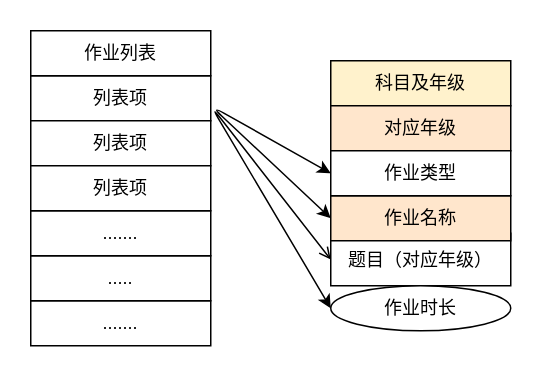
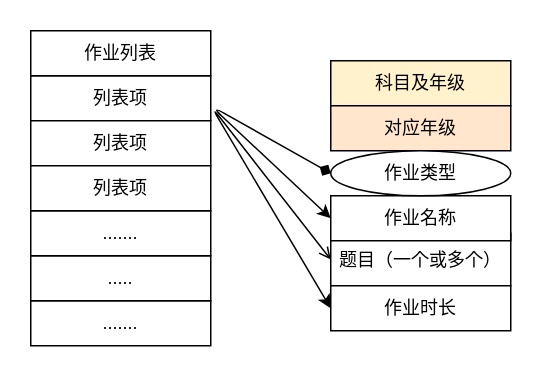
(321, 168) -> (320, 167)
(421, 173) -> (421, 173)
(421, 218) -> (421, 218)
(421, 260) -> (421, 260)
(421, 308) -> (421, 308)
